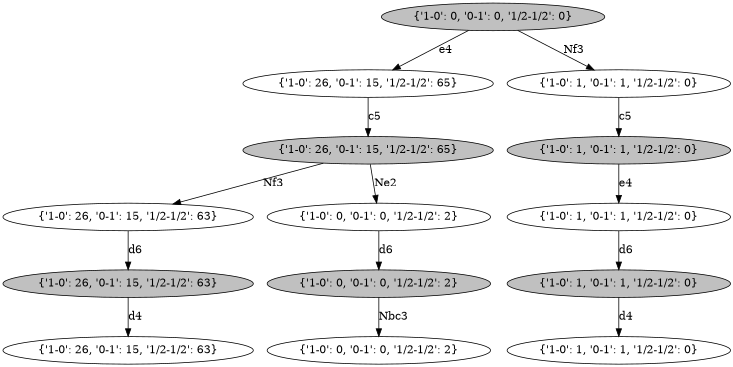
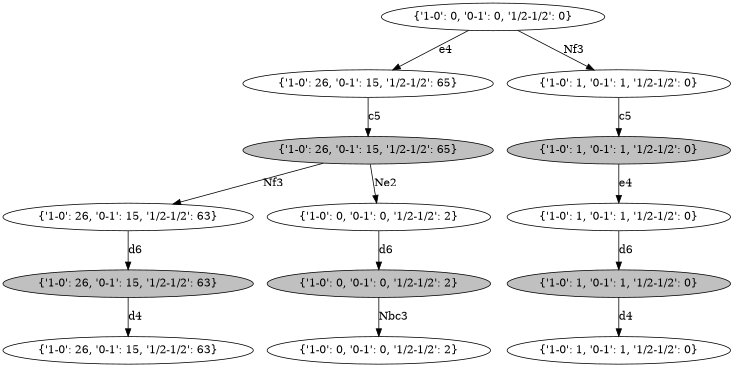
(493, 17) -> (493, 17)
